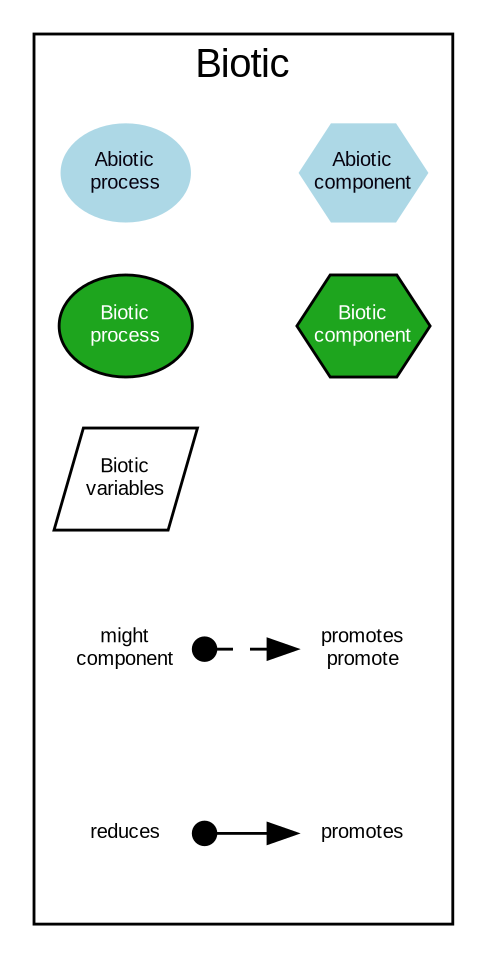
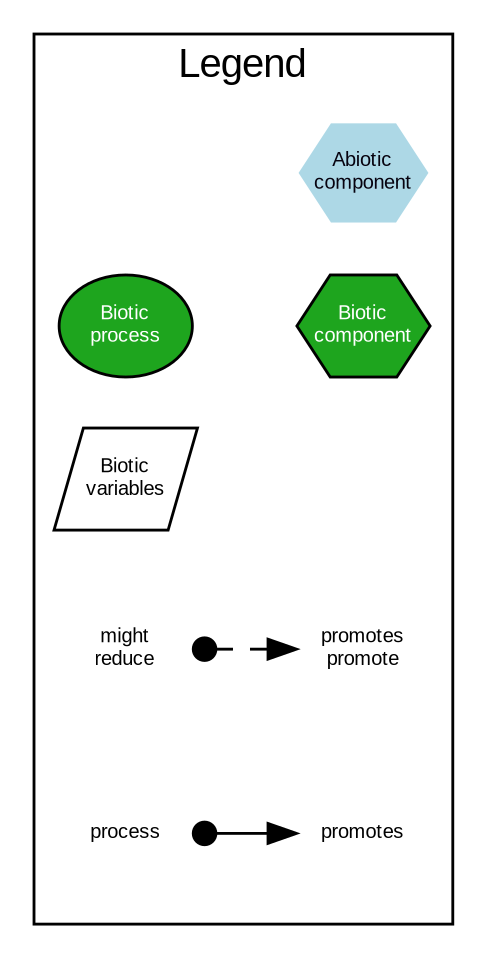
(243, 67) -> (243, 67)
(126, 173) -> none
(126, 649) -> (126, 649)
(126, 833) -> (126, 833)
